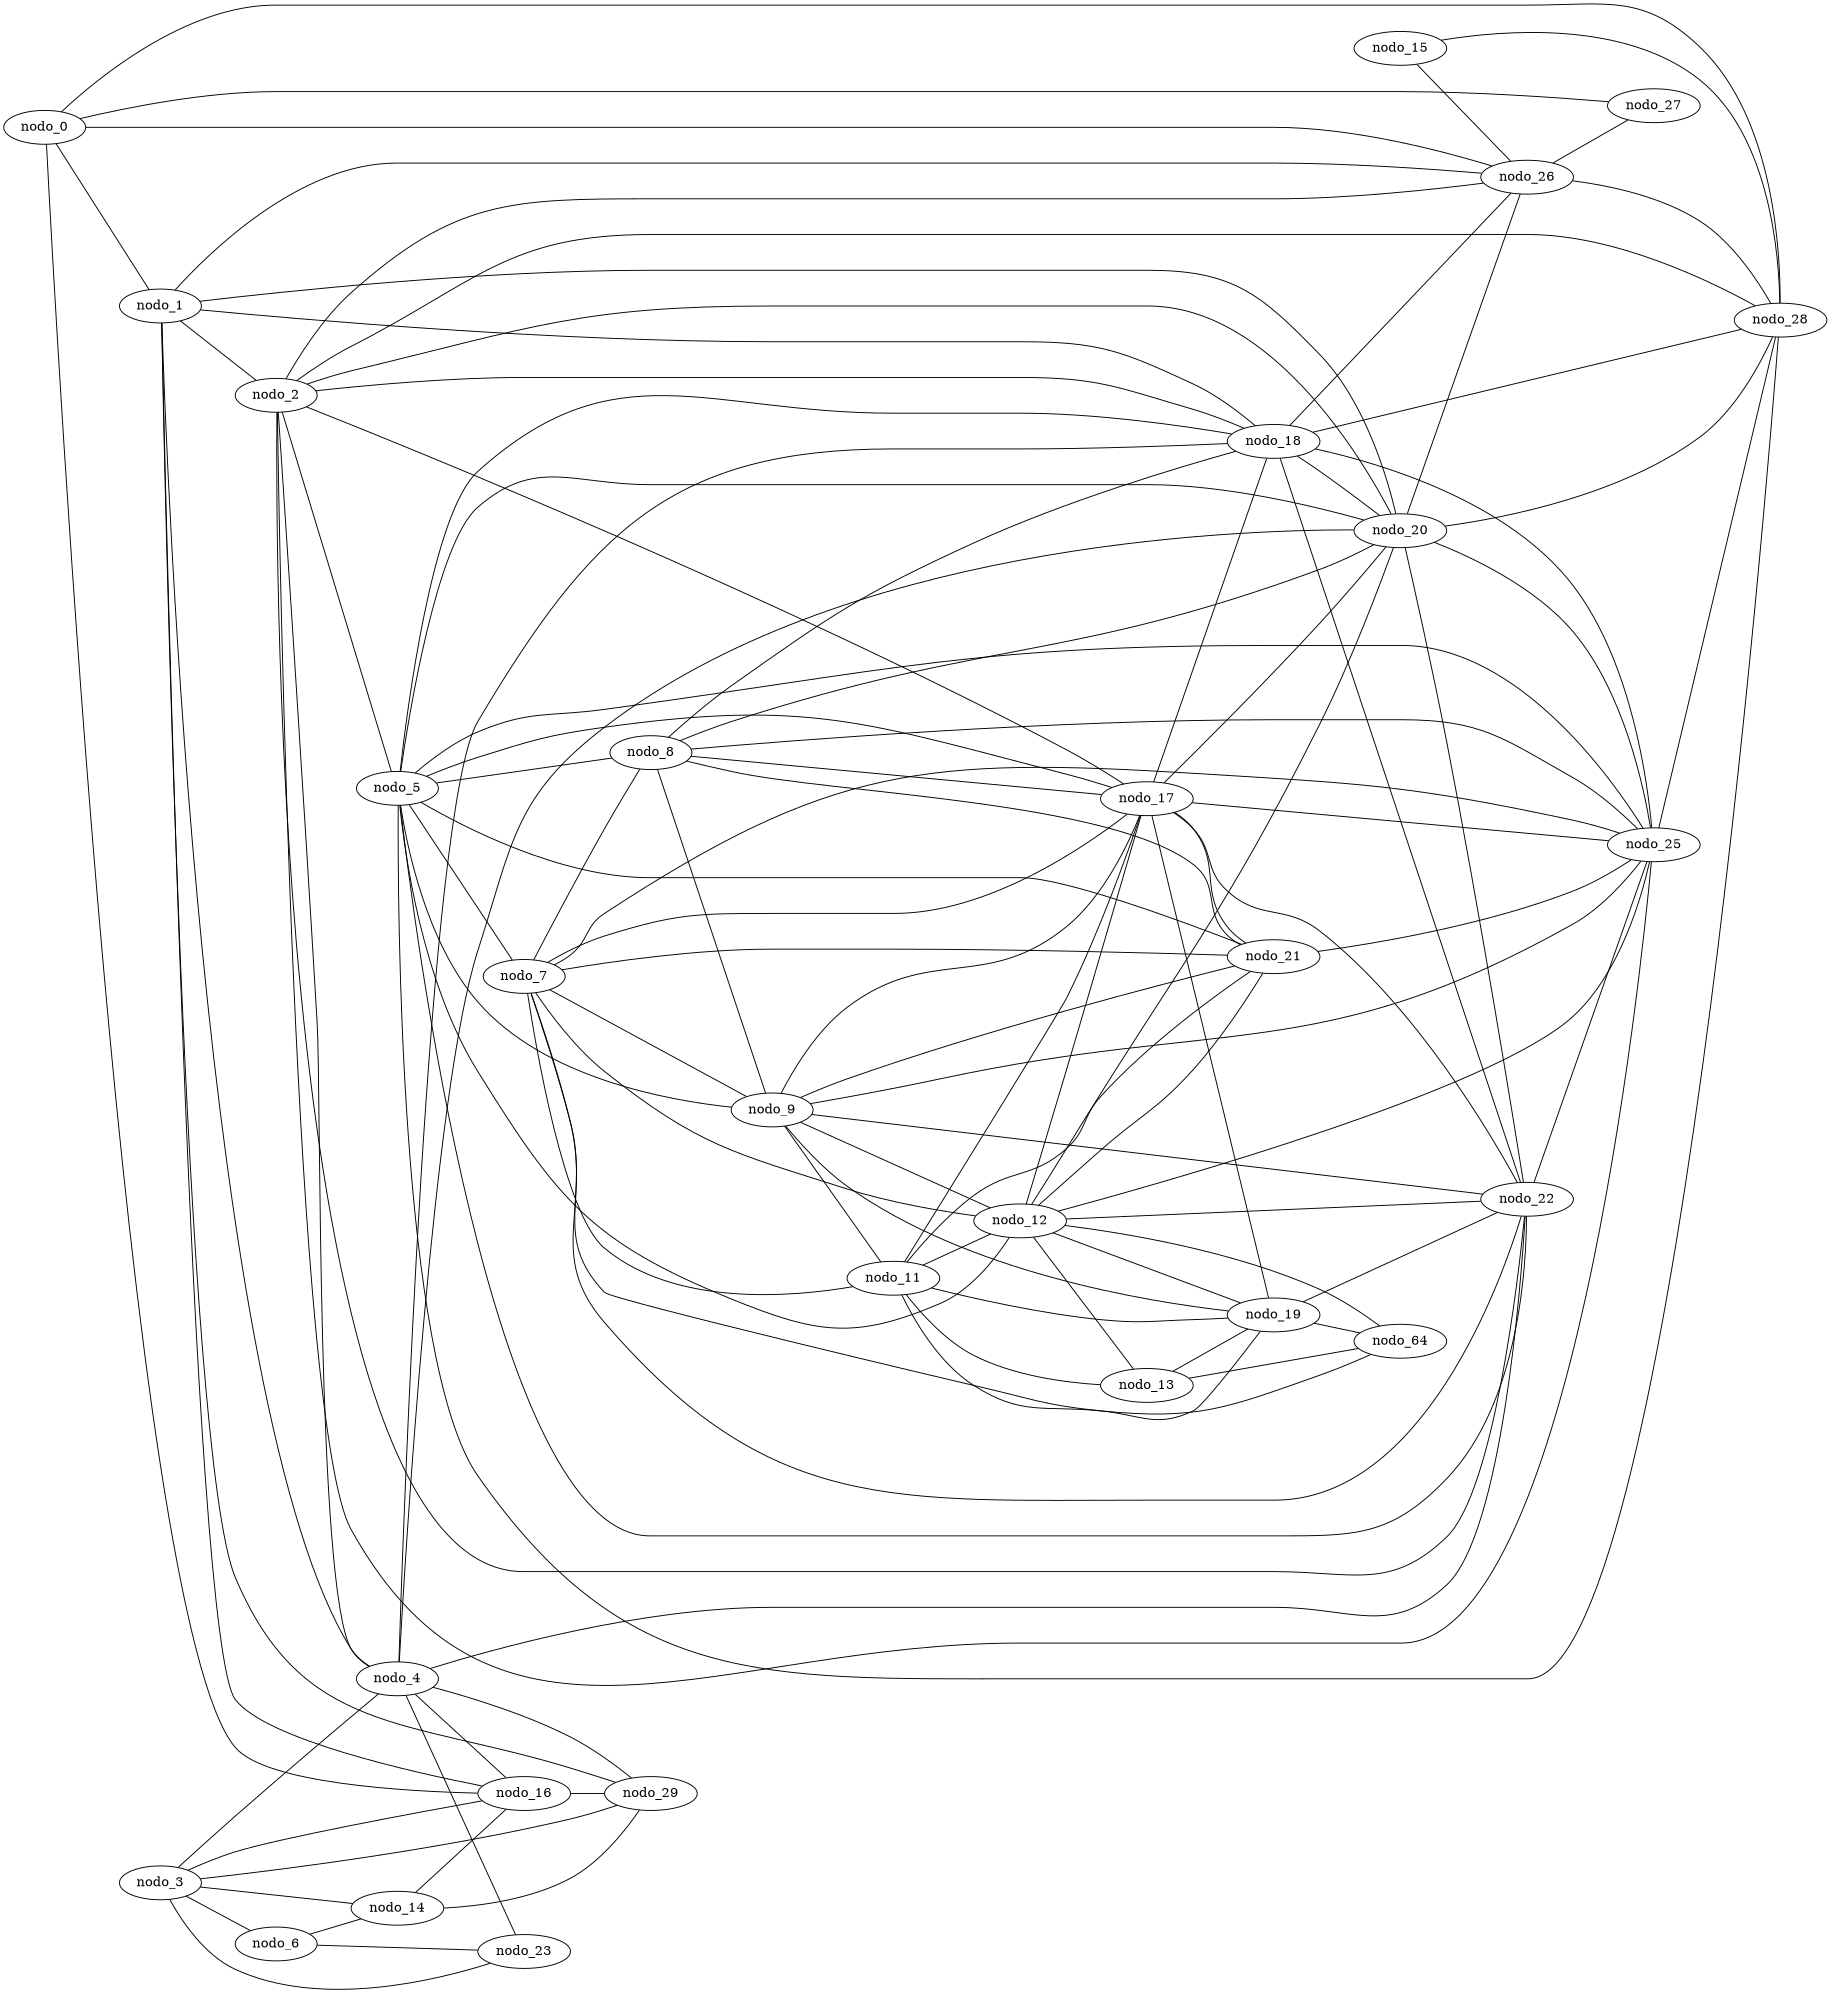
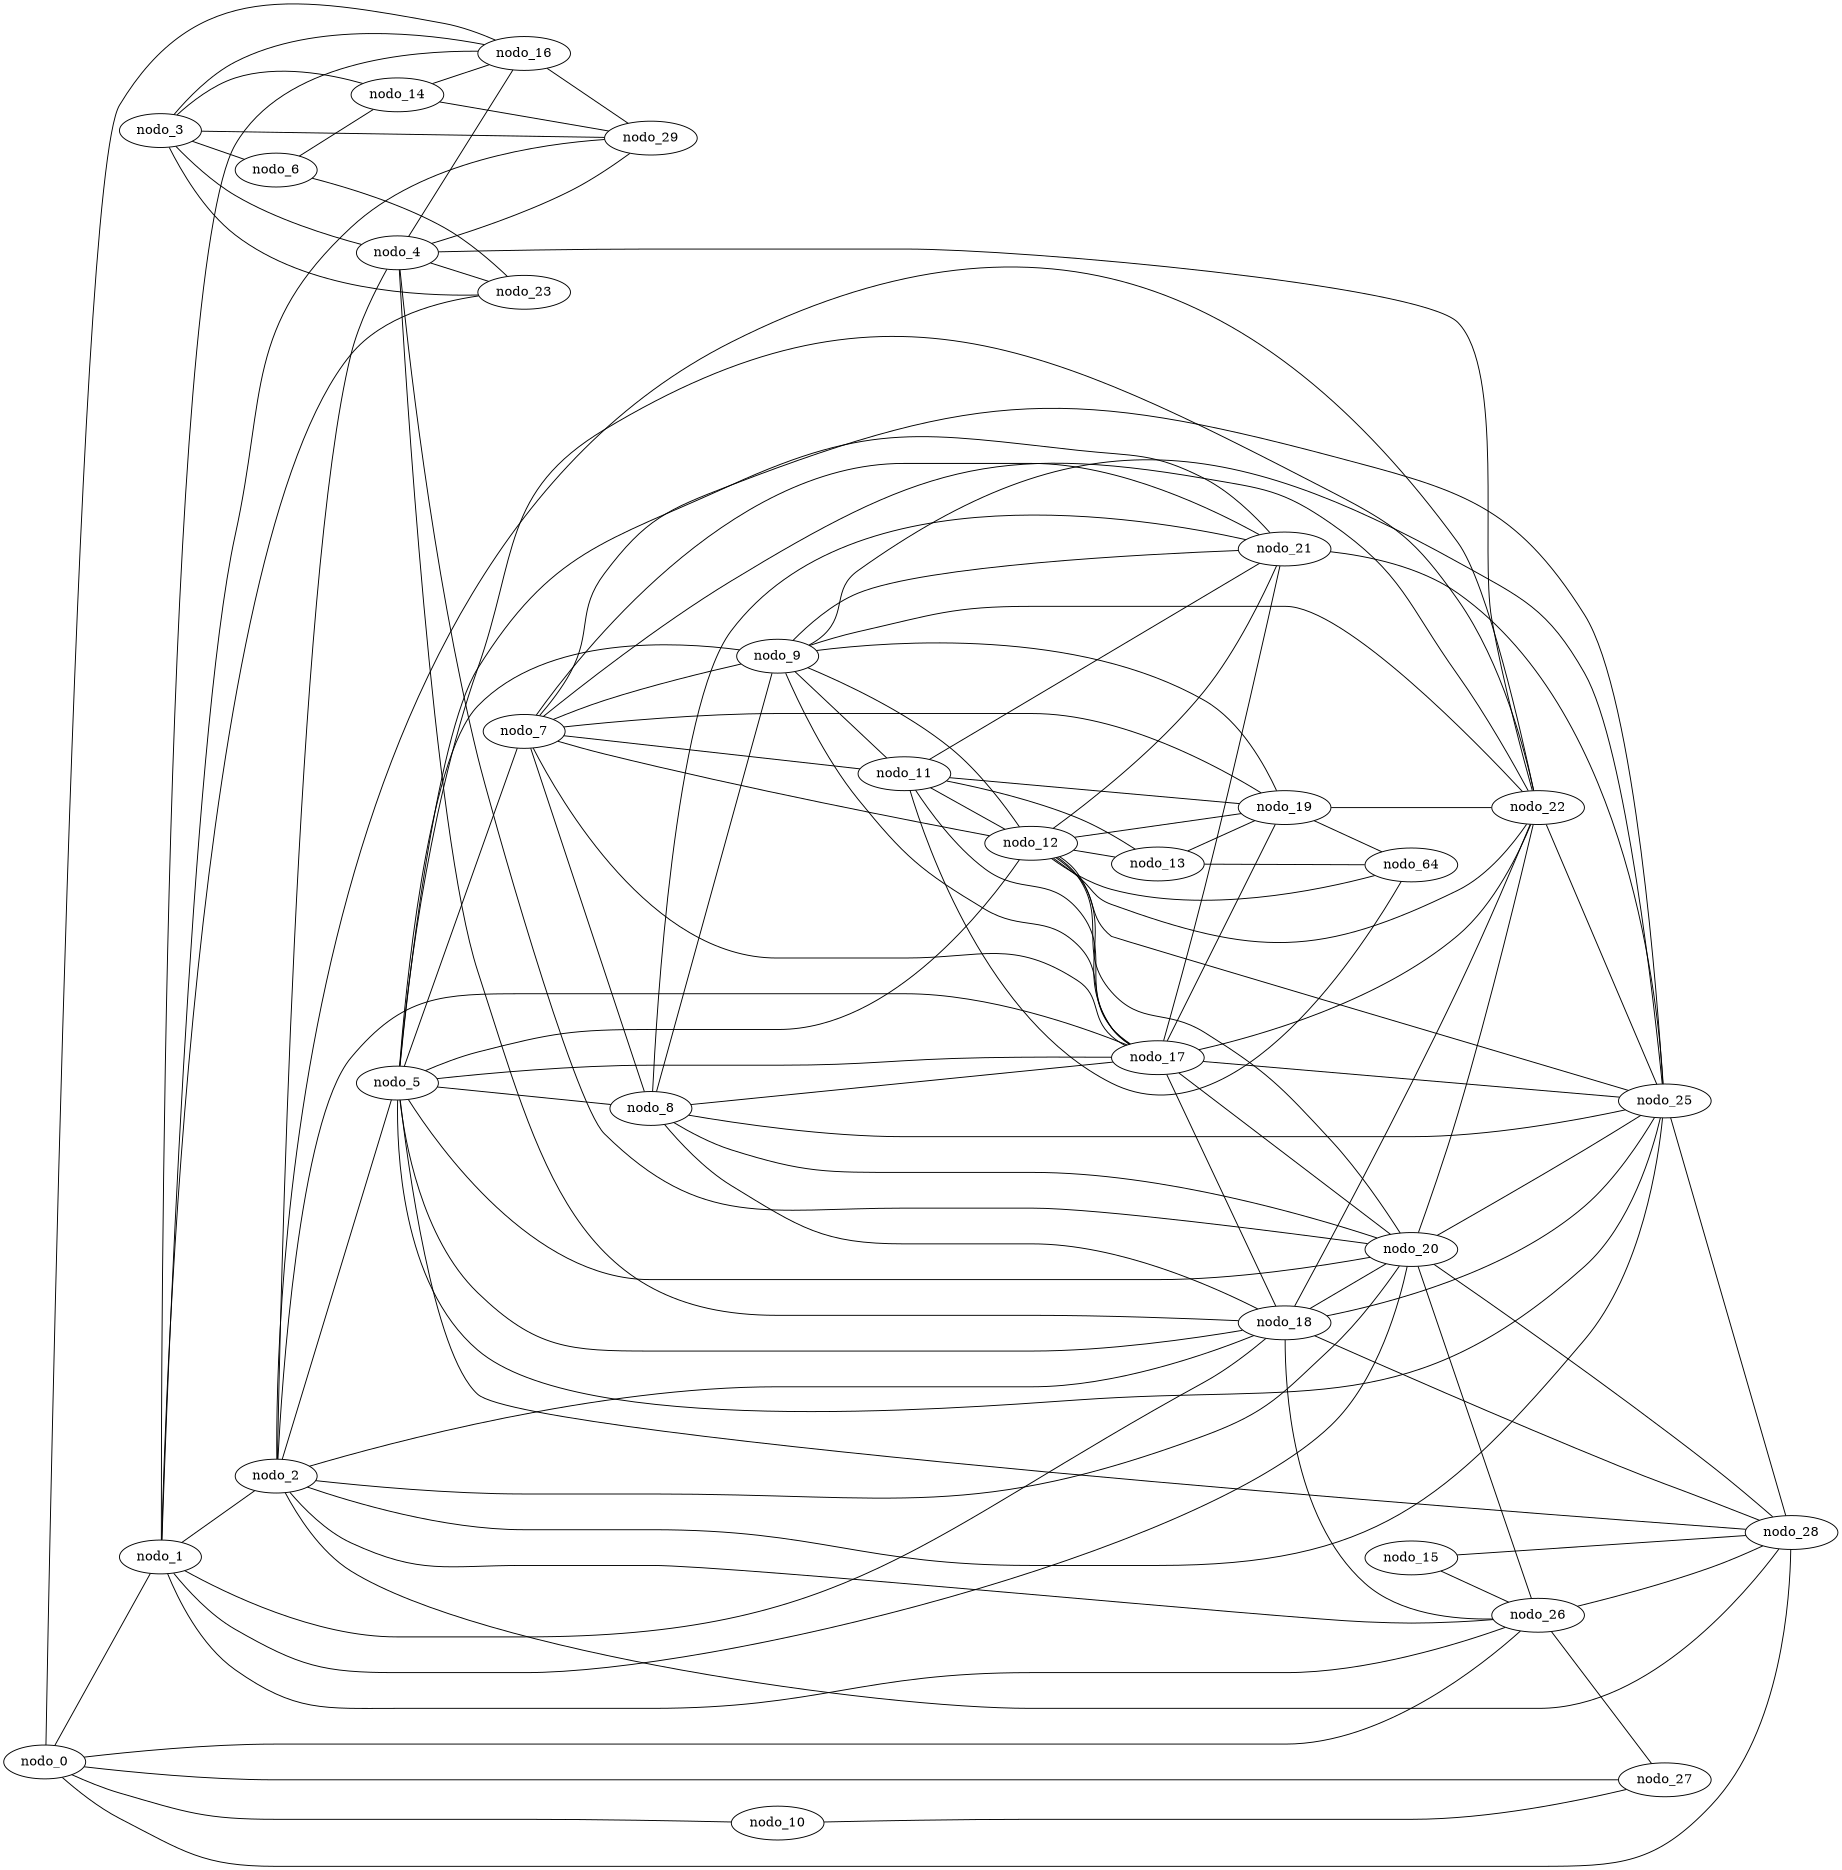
(209, 1007) -> (211, 865)
none -> (778, 1823)
